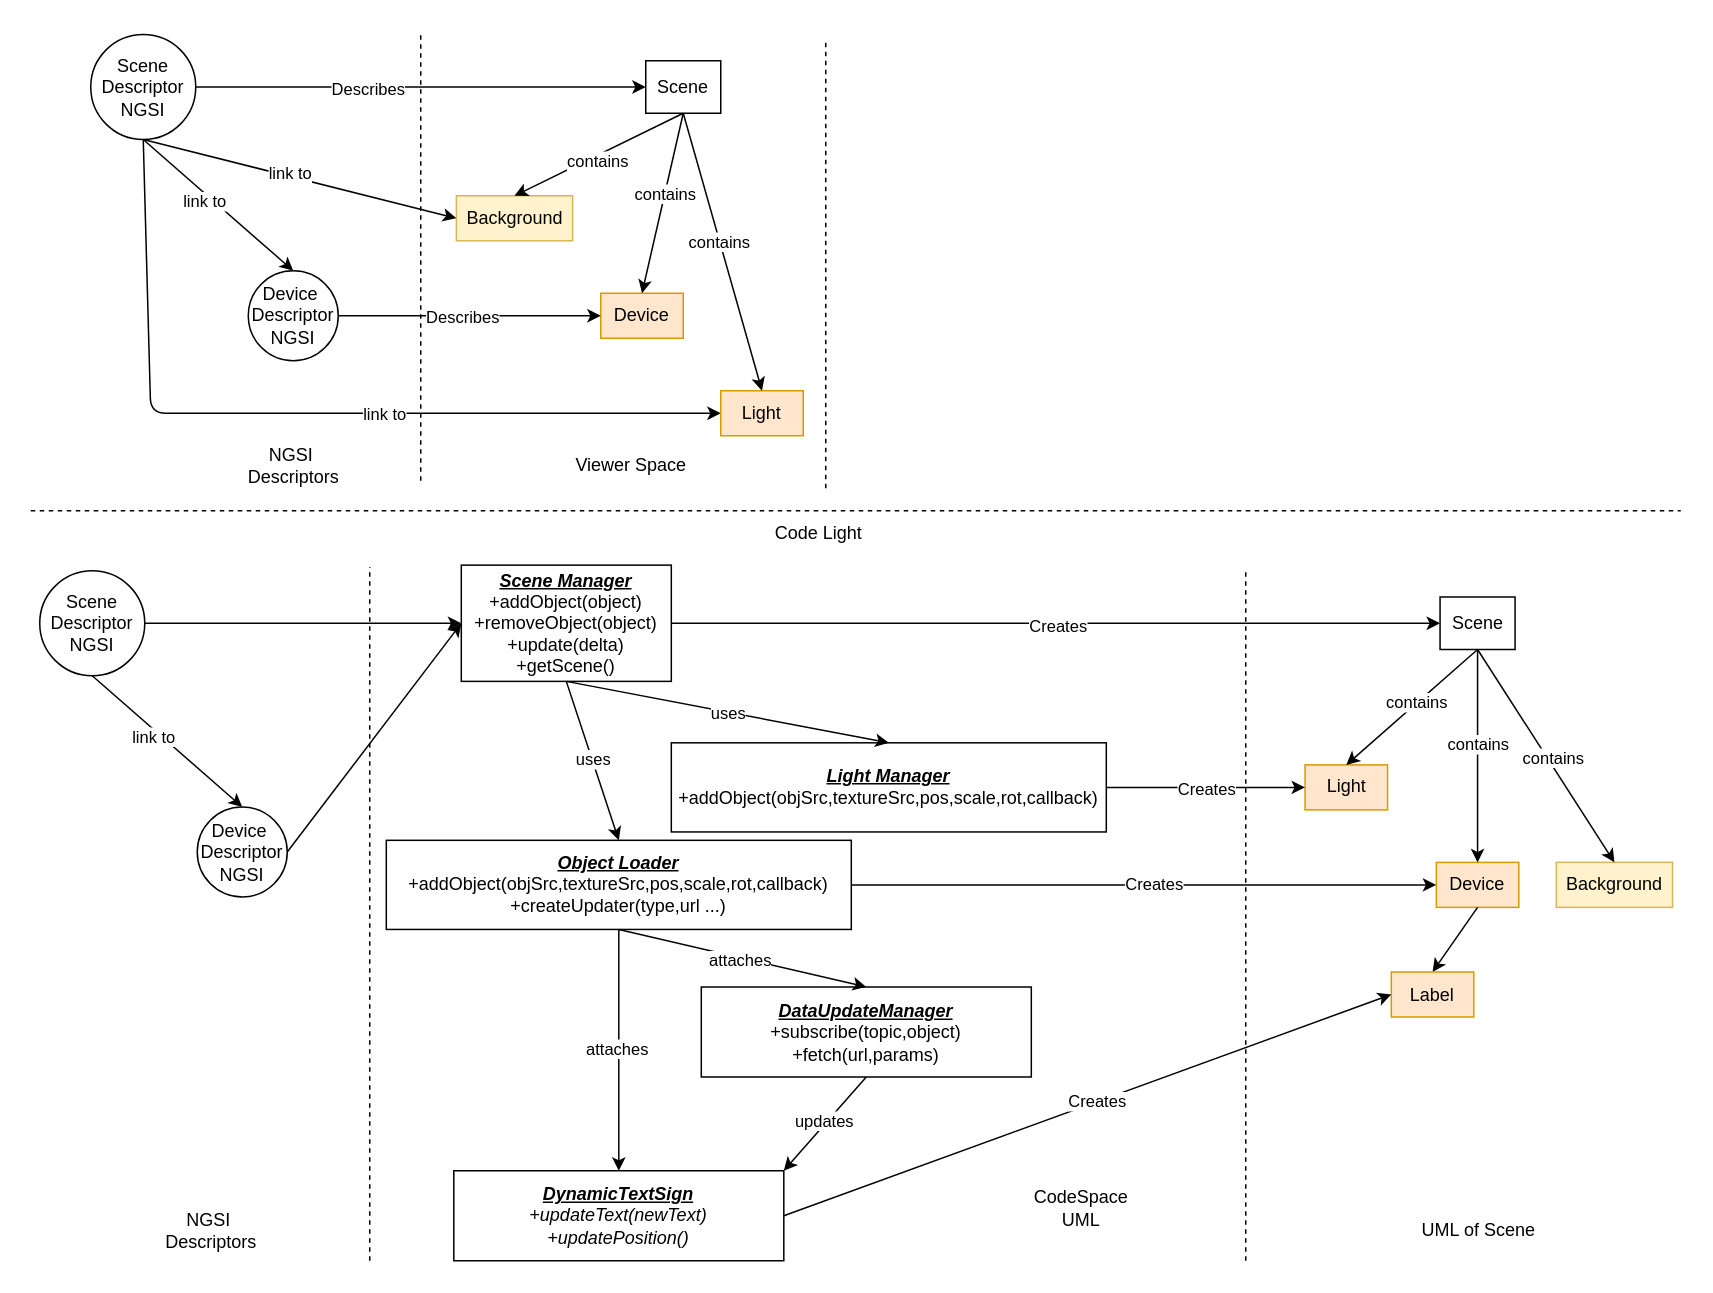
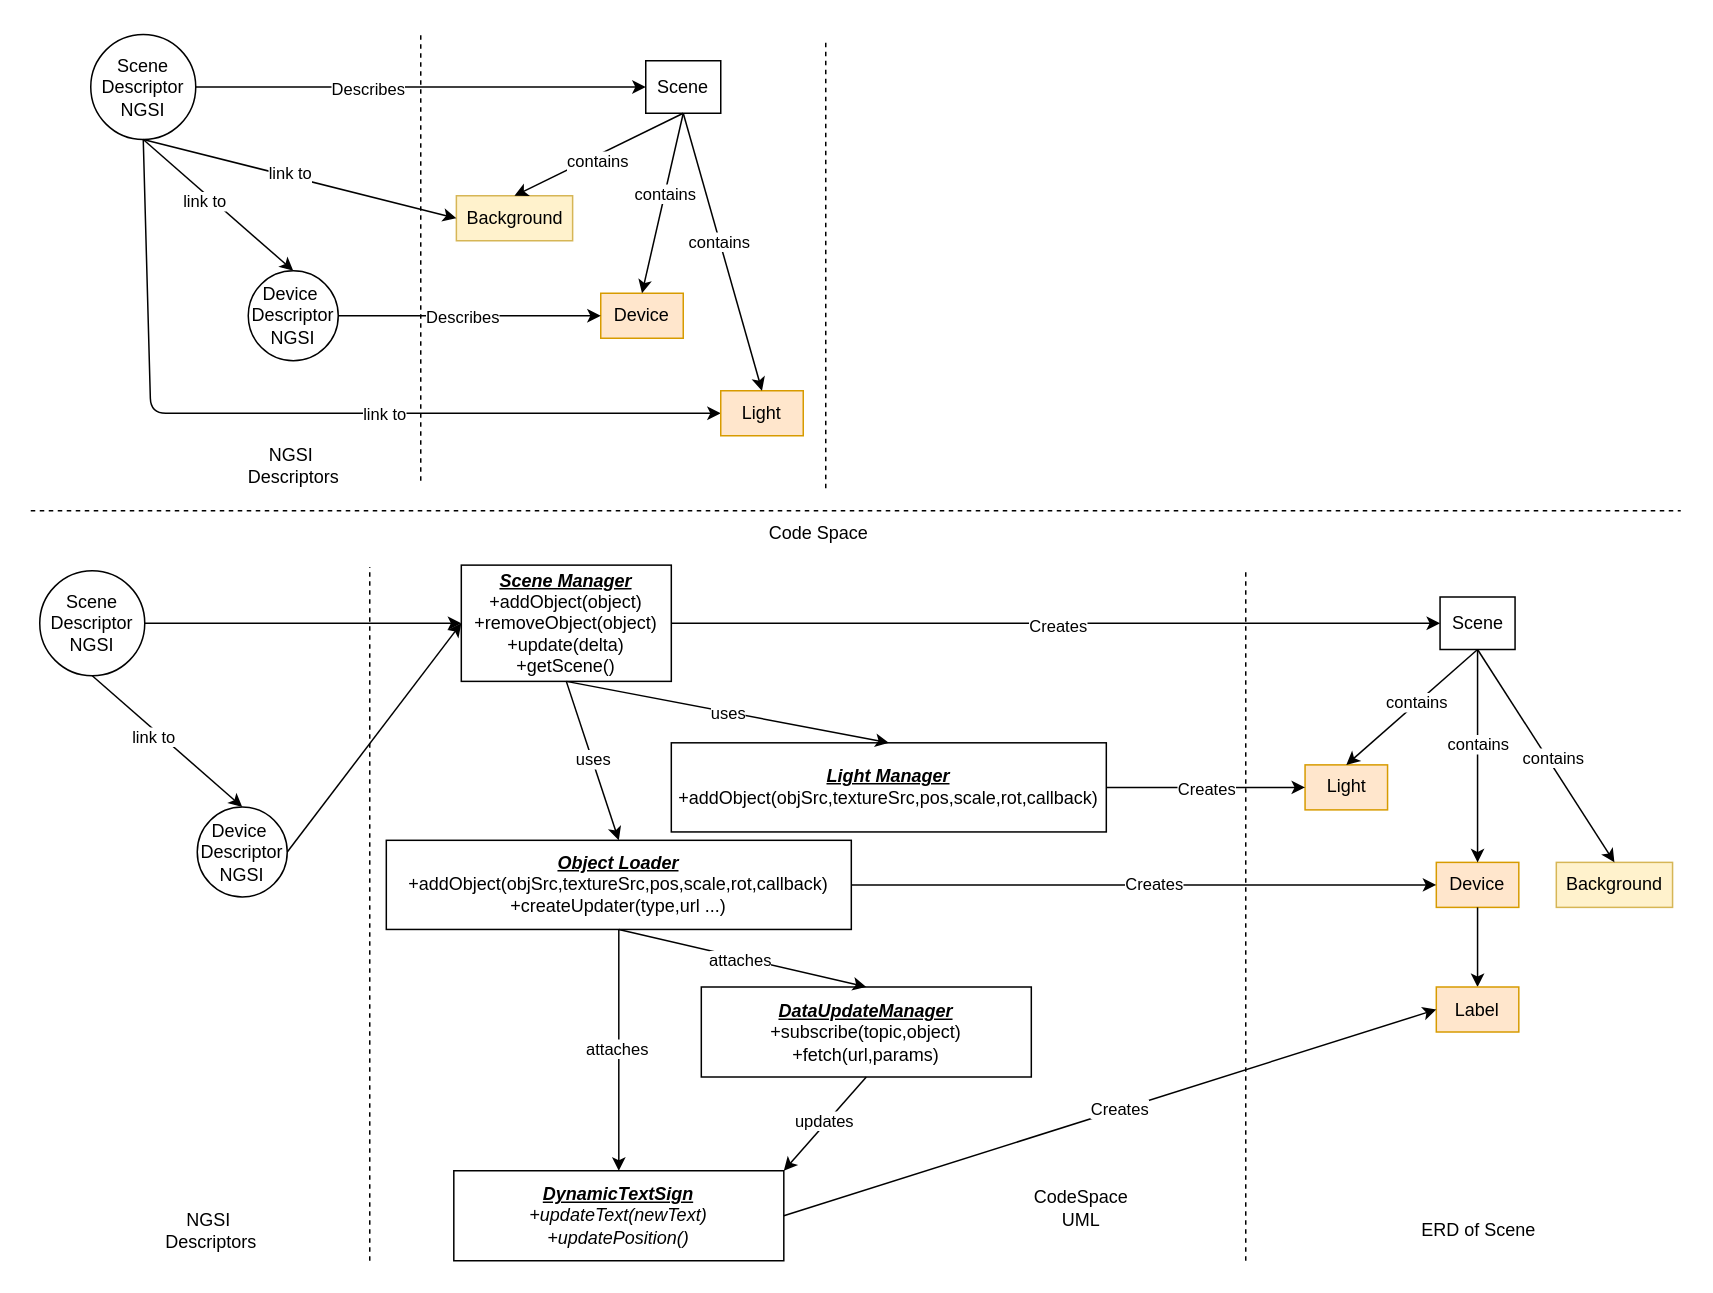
(631, 466) -> none
(819, 533) -> (819, 533)
(1433, 995) -> (1478, 1010)
(1479, 1231) -> (1479, 1231)
